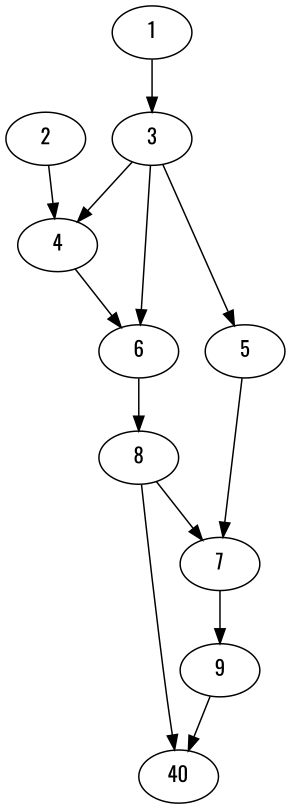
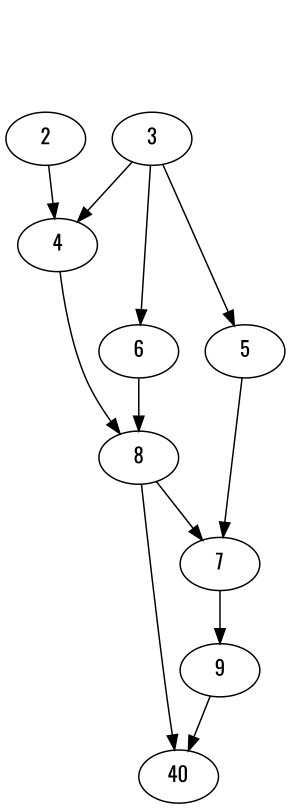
(152, 32) -> none
(94, 292) -> (76, 350)
